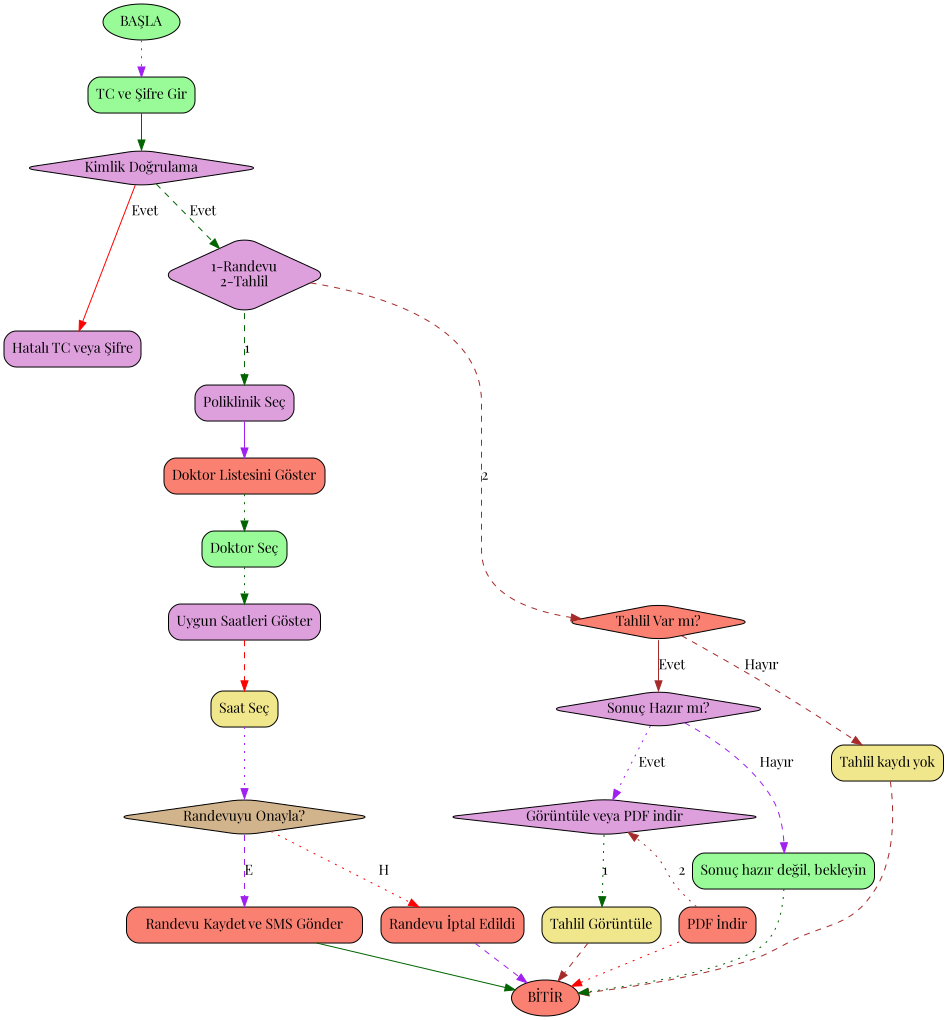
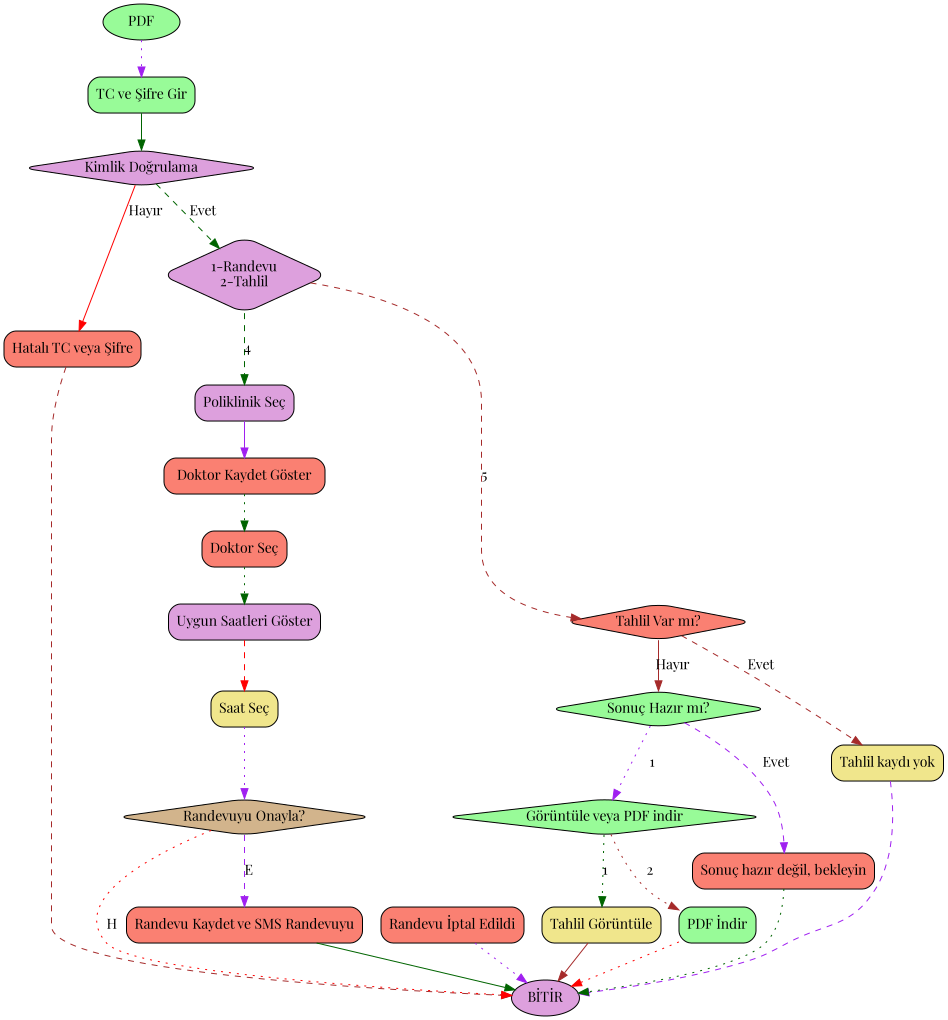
(142, 22) -> (142, 22)
(146, 212) -> (146, 212)
(72, 349) -> (72, 349)
(248, 349) -> (248, 349)
(244, 476) -> (244, 476)
(485, 476) -> (485, 476)
(244, 549) -> (244, 549)
(672, 666) -> (672, 666)
(762, 666) -> (762, 666)
(658, 709) -> (658, 709)
(652, 763) -> (652, 763)
(776, 763) -> (776, 763)
(604, 817) -> (604, 817)
(340, 867) -> (116, 948)
(784, 871) -> (784, 871)
(667, 872) -> (634, 875)
none -> (52, 877)
(244, 925) -> (244, 925)
(718, 925) -> (718, 925)
(792, 941) -> (792, 941)
(576, 958) -> (576, 958)
(497, 960) -> (497, 960)
(546, 998) -> (546, 998)
